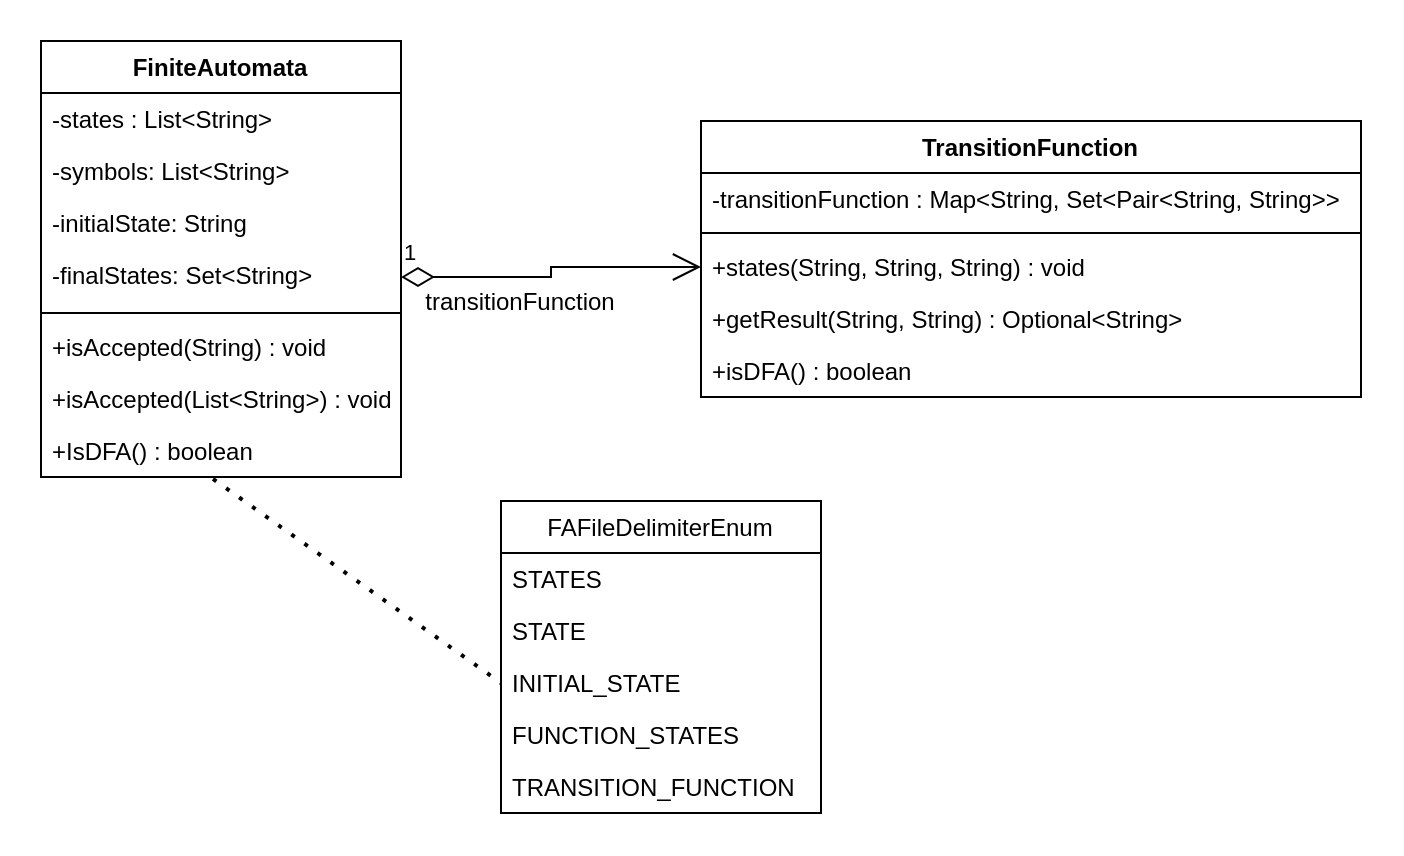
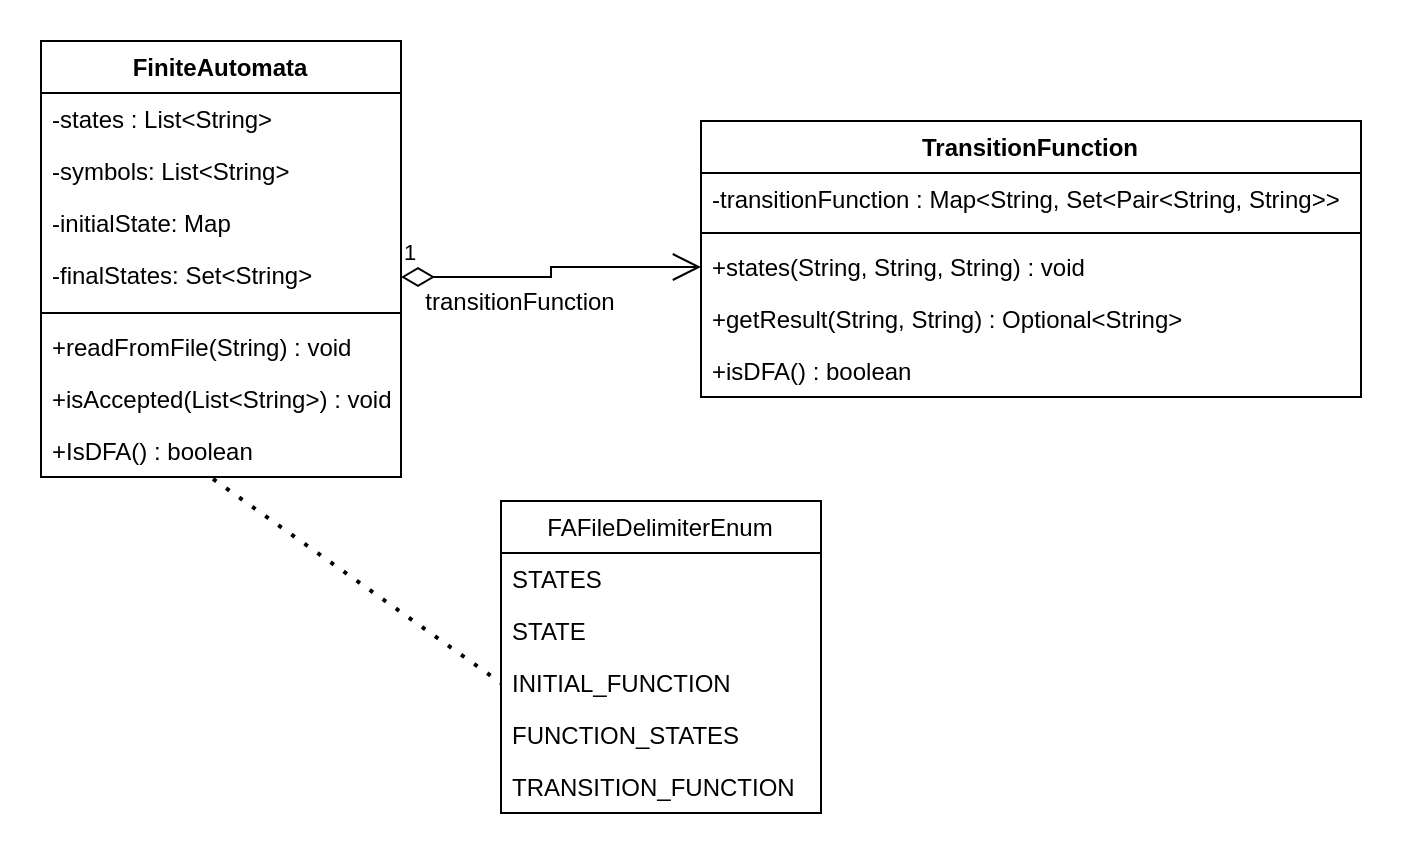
(171, 224) -> (154, 224)
(208, 348) -> (218, 348)
(599, 684) -> (620, 684)
